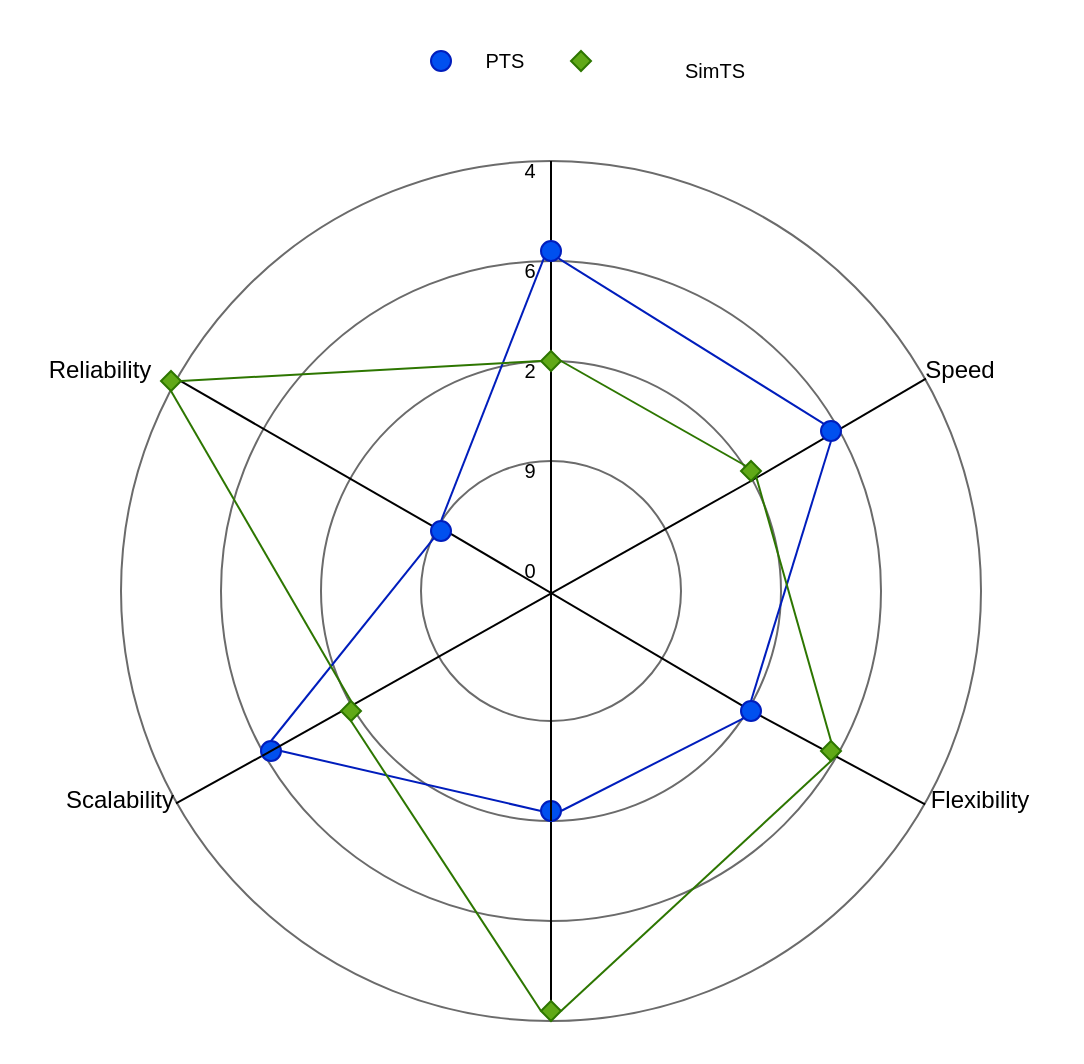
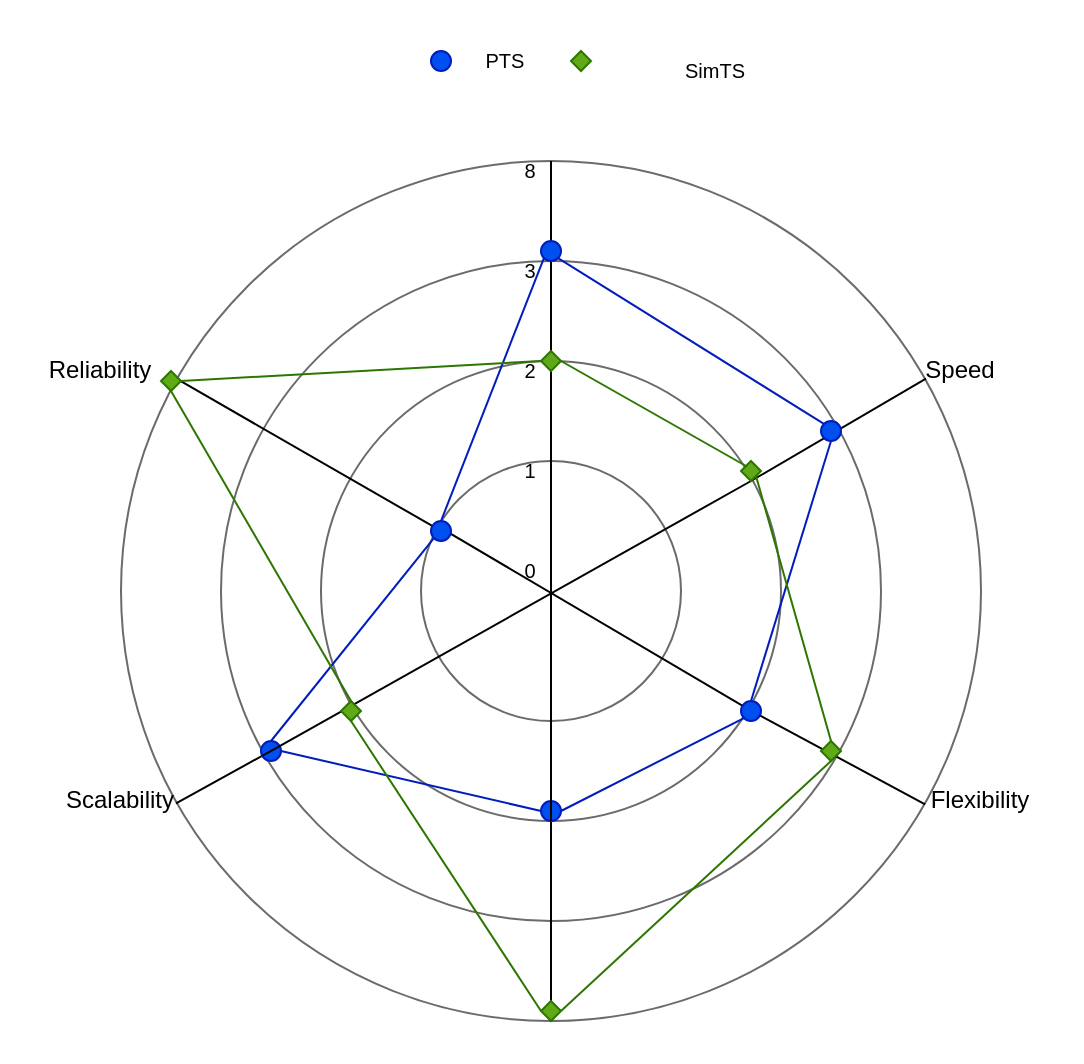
(531, 171) -> (531, 171)
(531, 271) -> (531, 271)
(531, 471) -> (531, 471)
